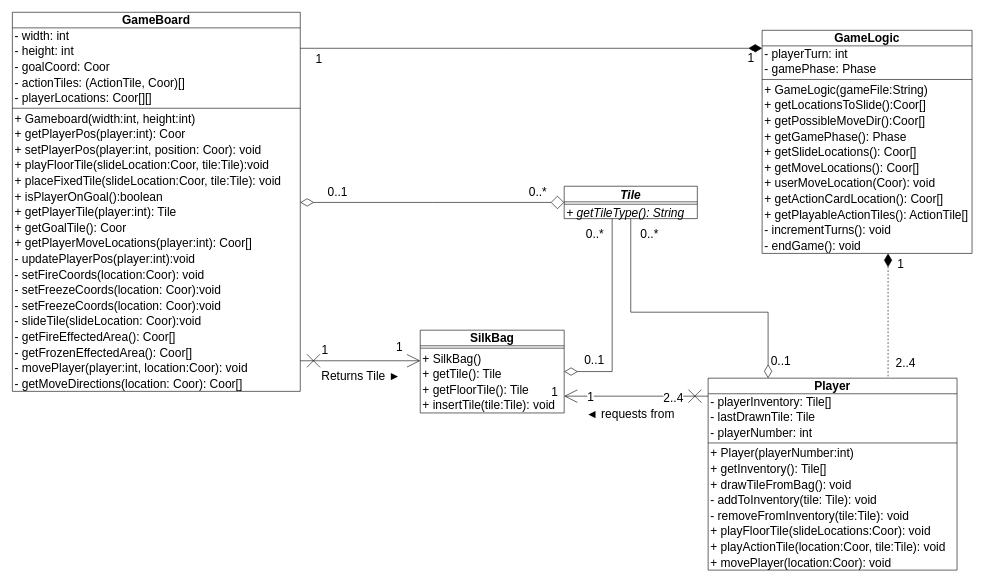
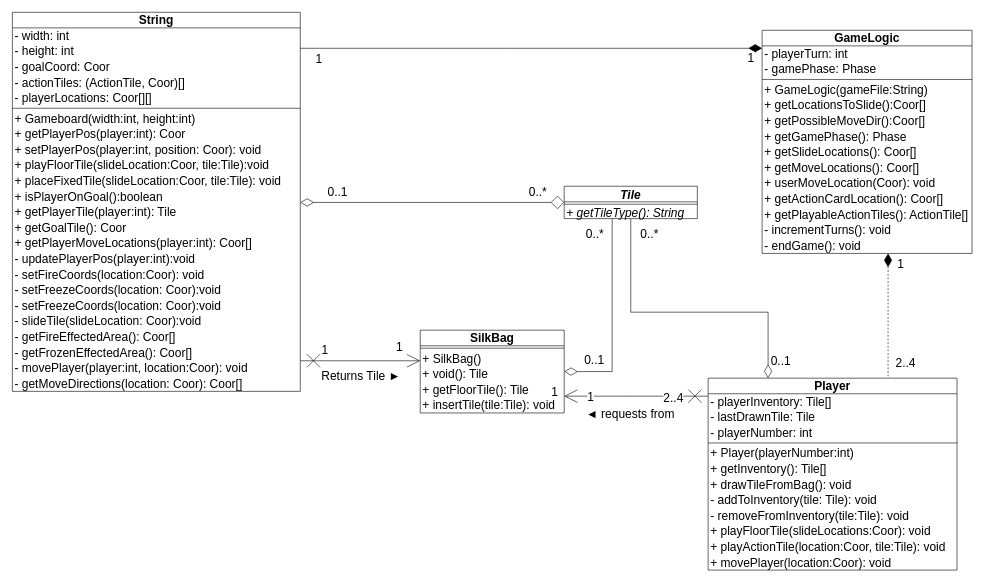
(156, 20) -> (156, 20)
(469, 374) -> (460, 374)
